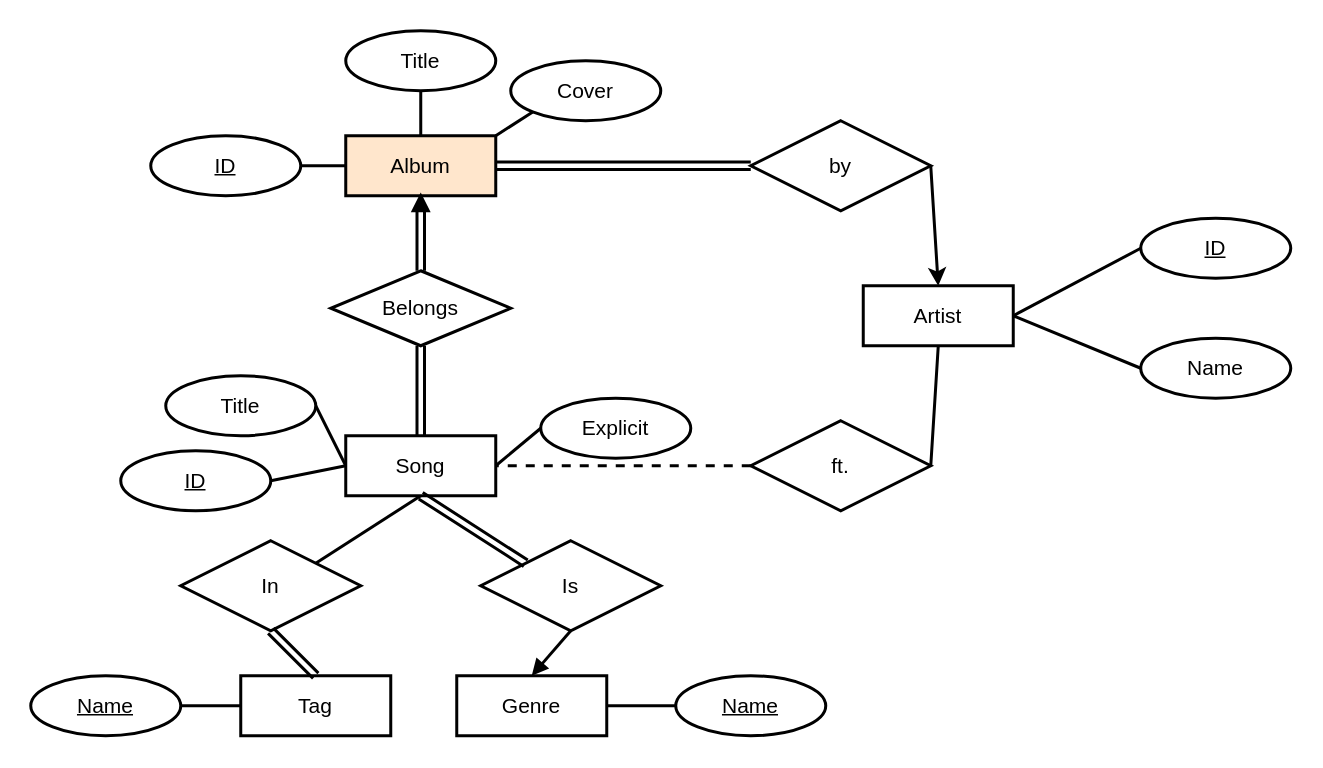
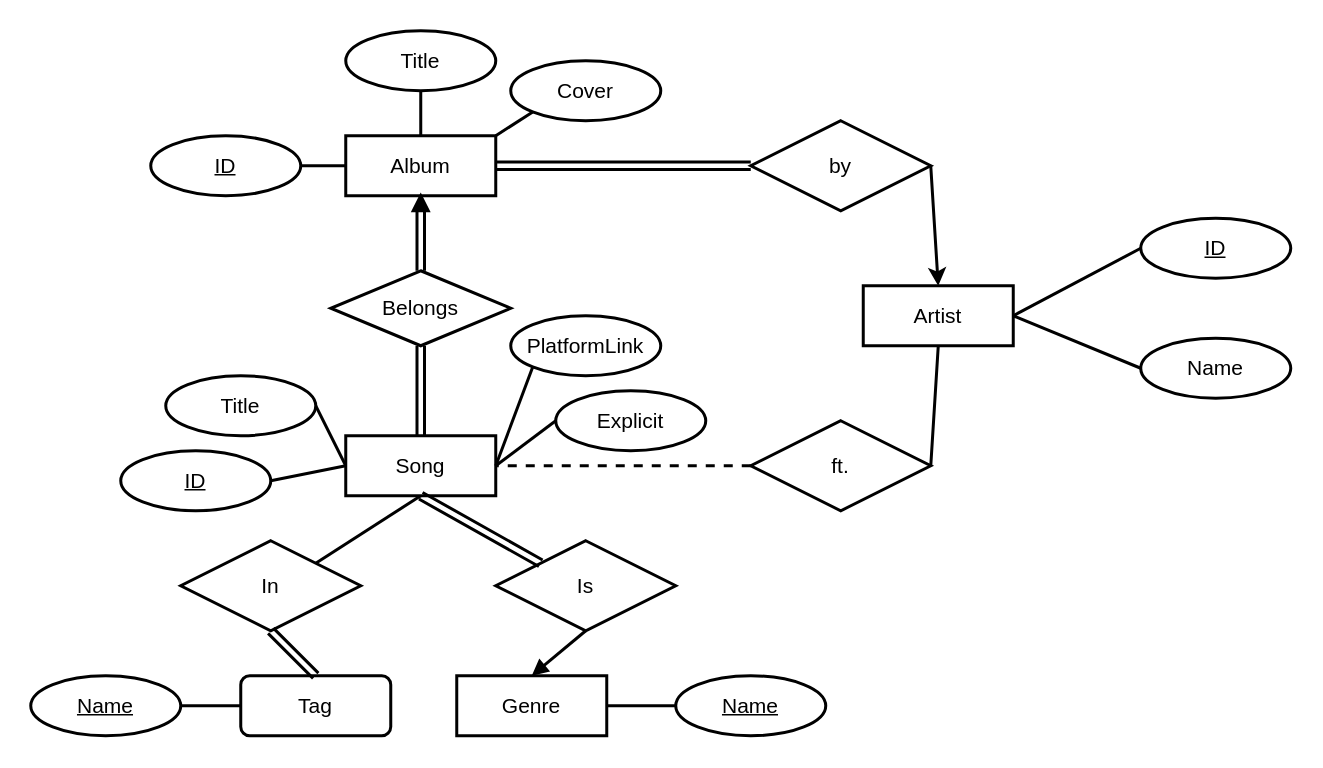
(421, 166) -> (421, 166)
none -> (586, 346)
none -> (515, 413)
(616, 428) -> (631, 421)
(571, 586) -> (586, 586)
(316, 706) -> (316, 706)
